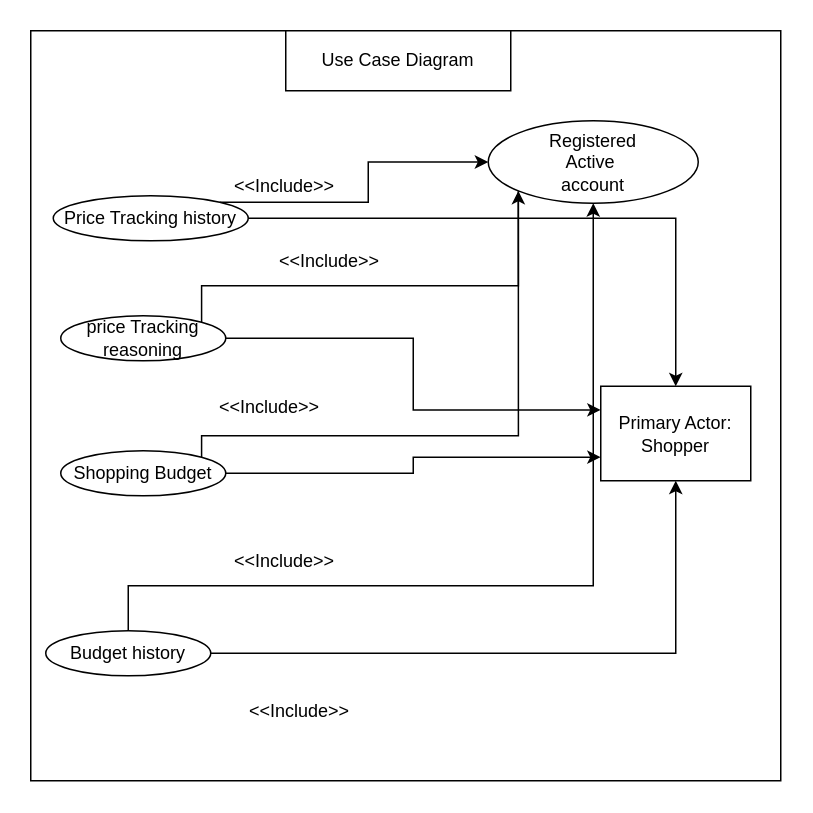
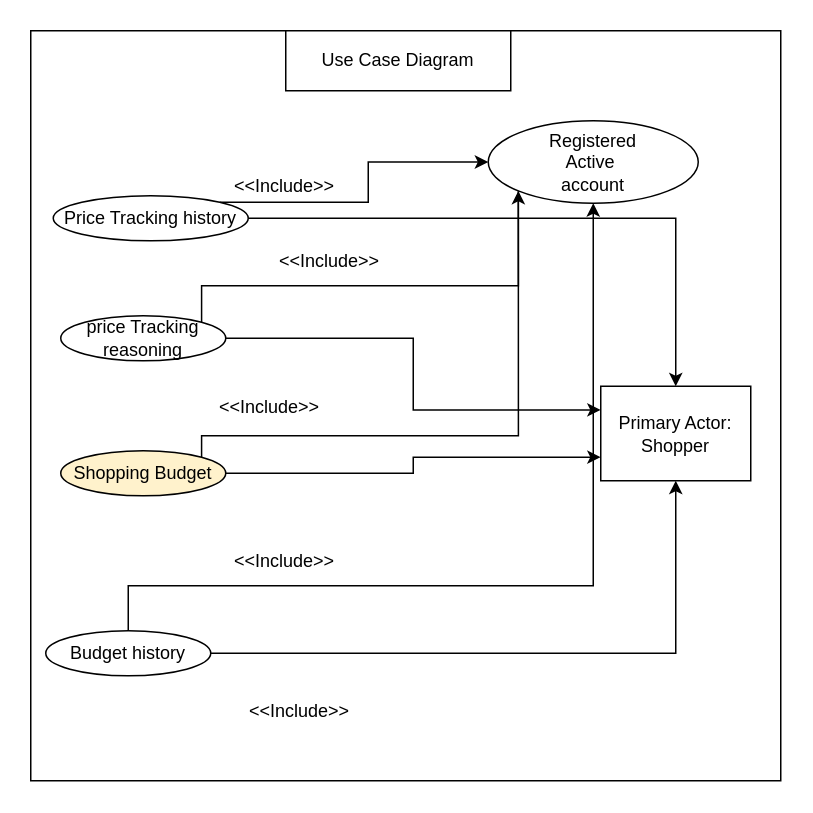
(143, 473) -> (143, 473)
